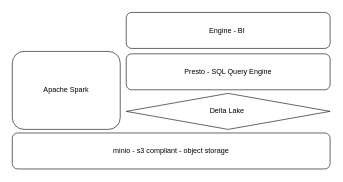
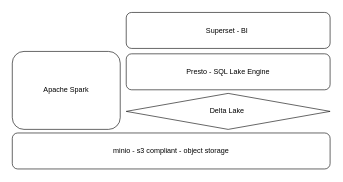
(228, 30) -> (228, 30)
(228, 72) -> (228, 72)
